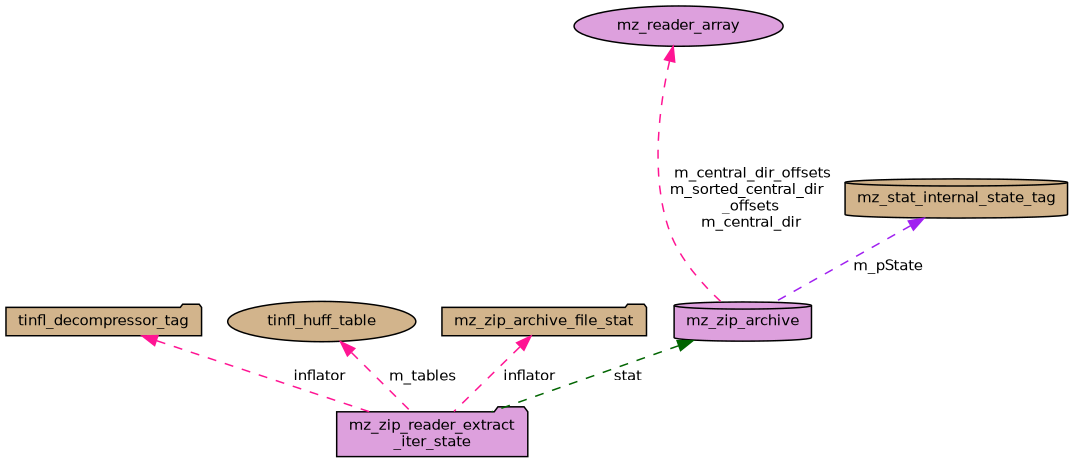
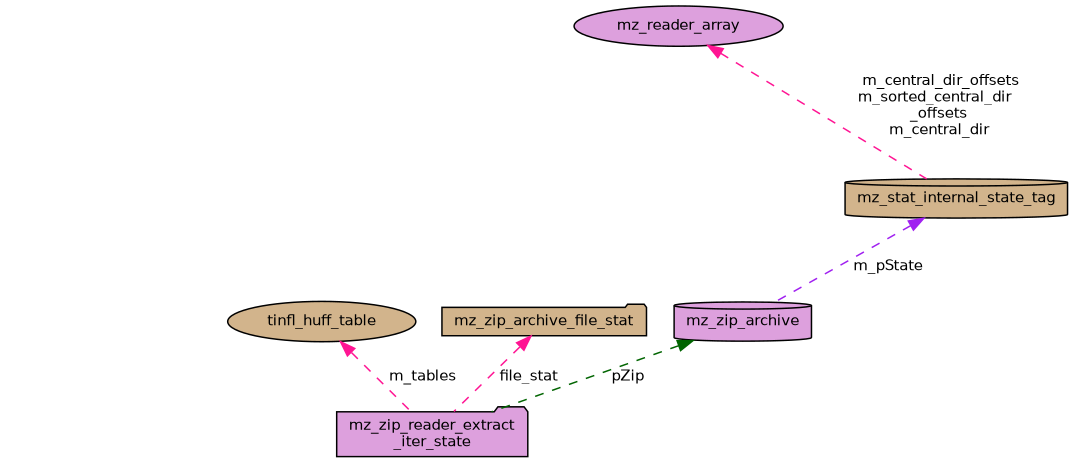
(660, 190) -> (824, 116)
(104, 322) -> none
(527, 377) -> (527, 377)
(626, 377) -> (626, 377)
